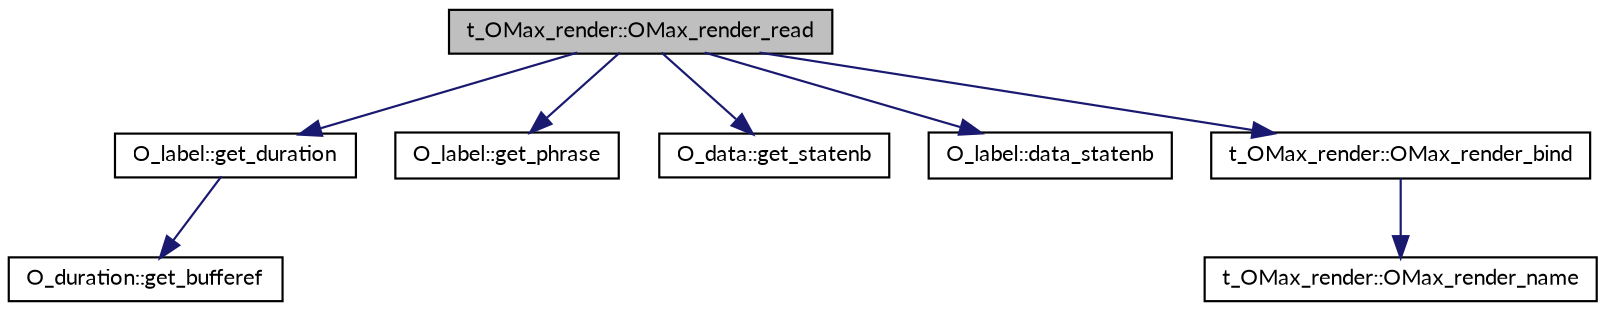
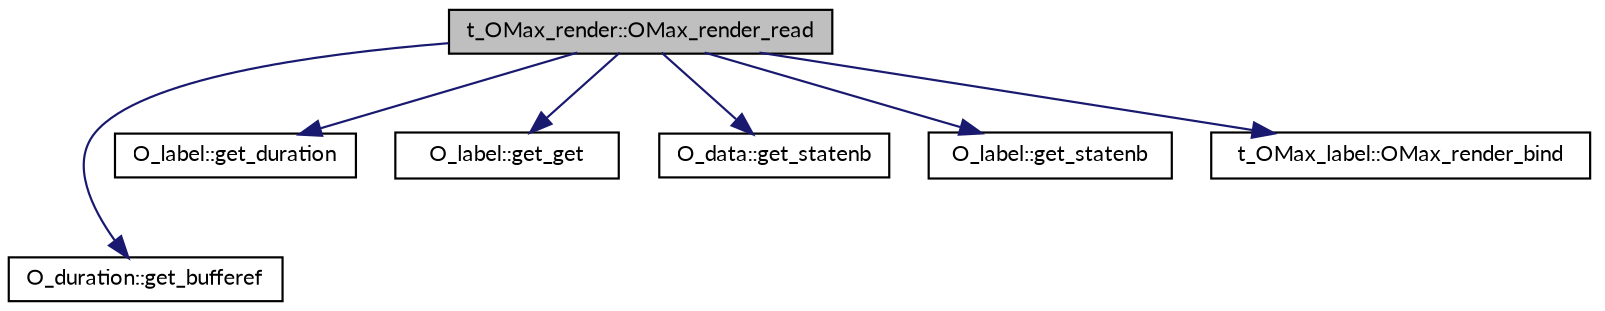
(507, 156) -> (507, 156)
(1050, 156) -> (1050, 156)
(1401, 156) -> (1401, 156)
(197, 208) -> (208, 79)
(1401, 279) -> none
